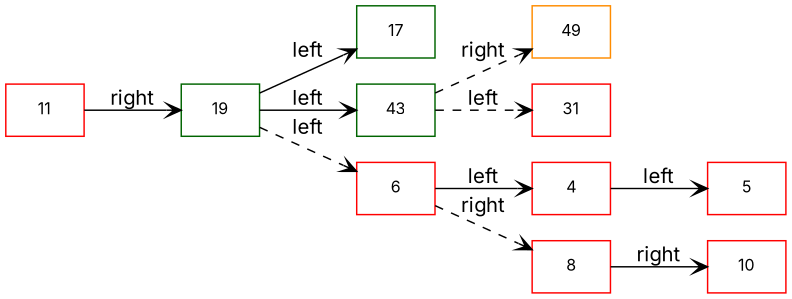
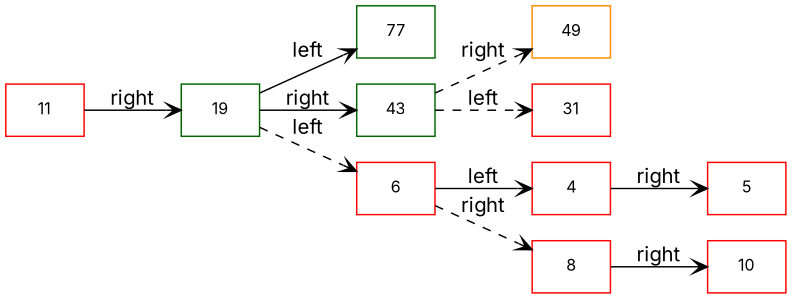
(396, 32) -> (396, 32)
(308, 99) -> (308, 99)
(659, 178) -> (659, 178)
